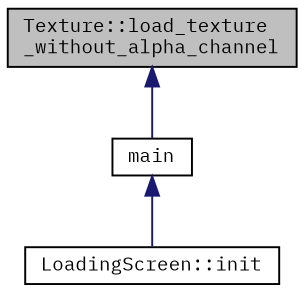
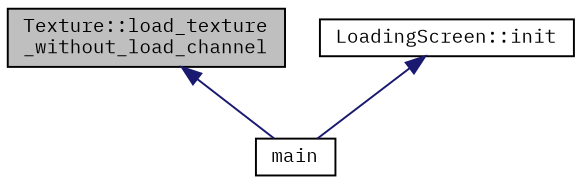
(152, 38) -> (146, 38)
(152, 221) -> (363, 103)
